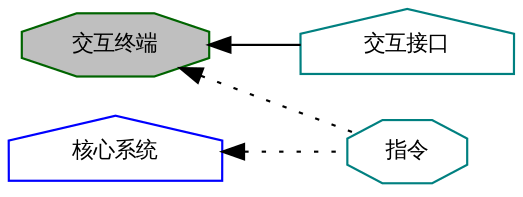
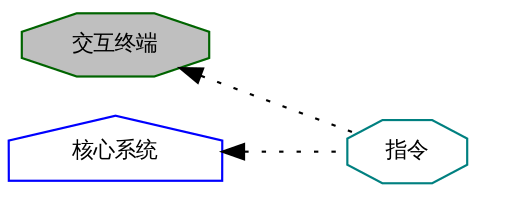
(407, 45) -> none
